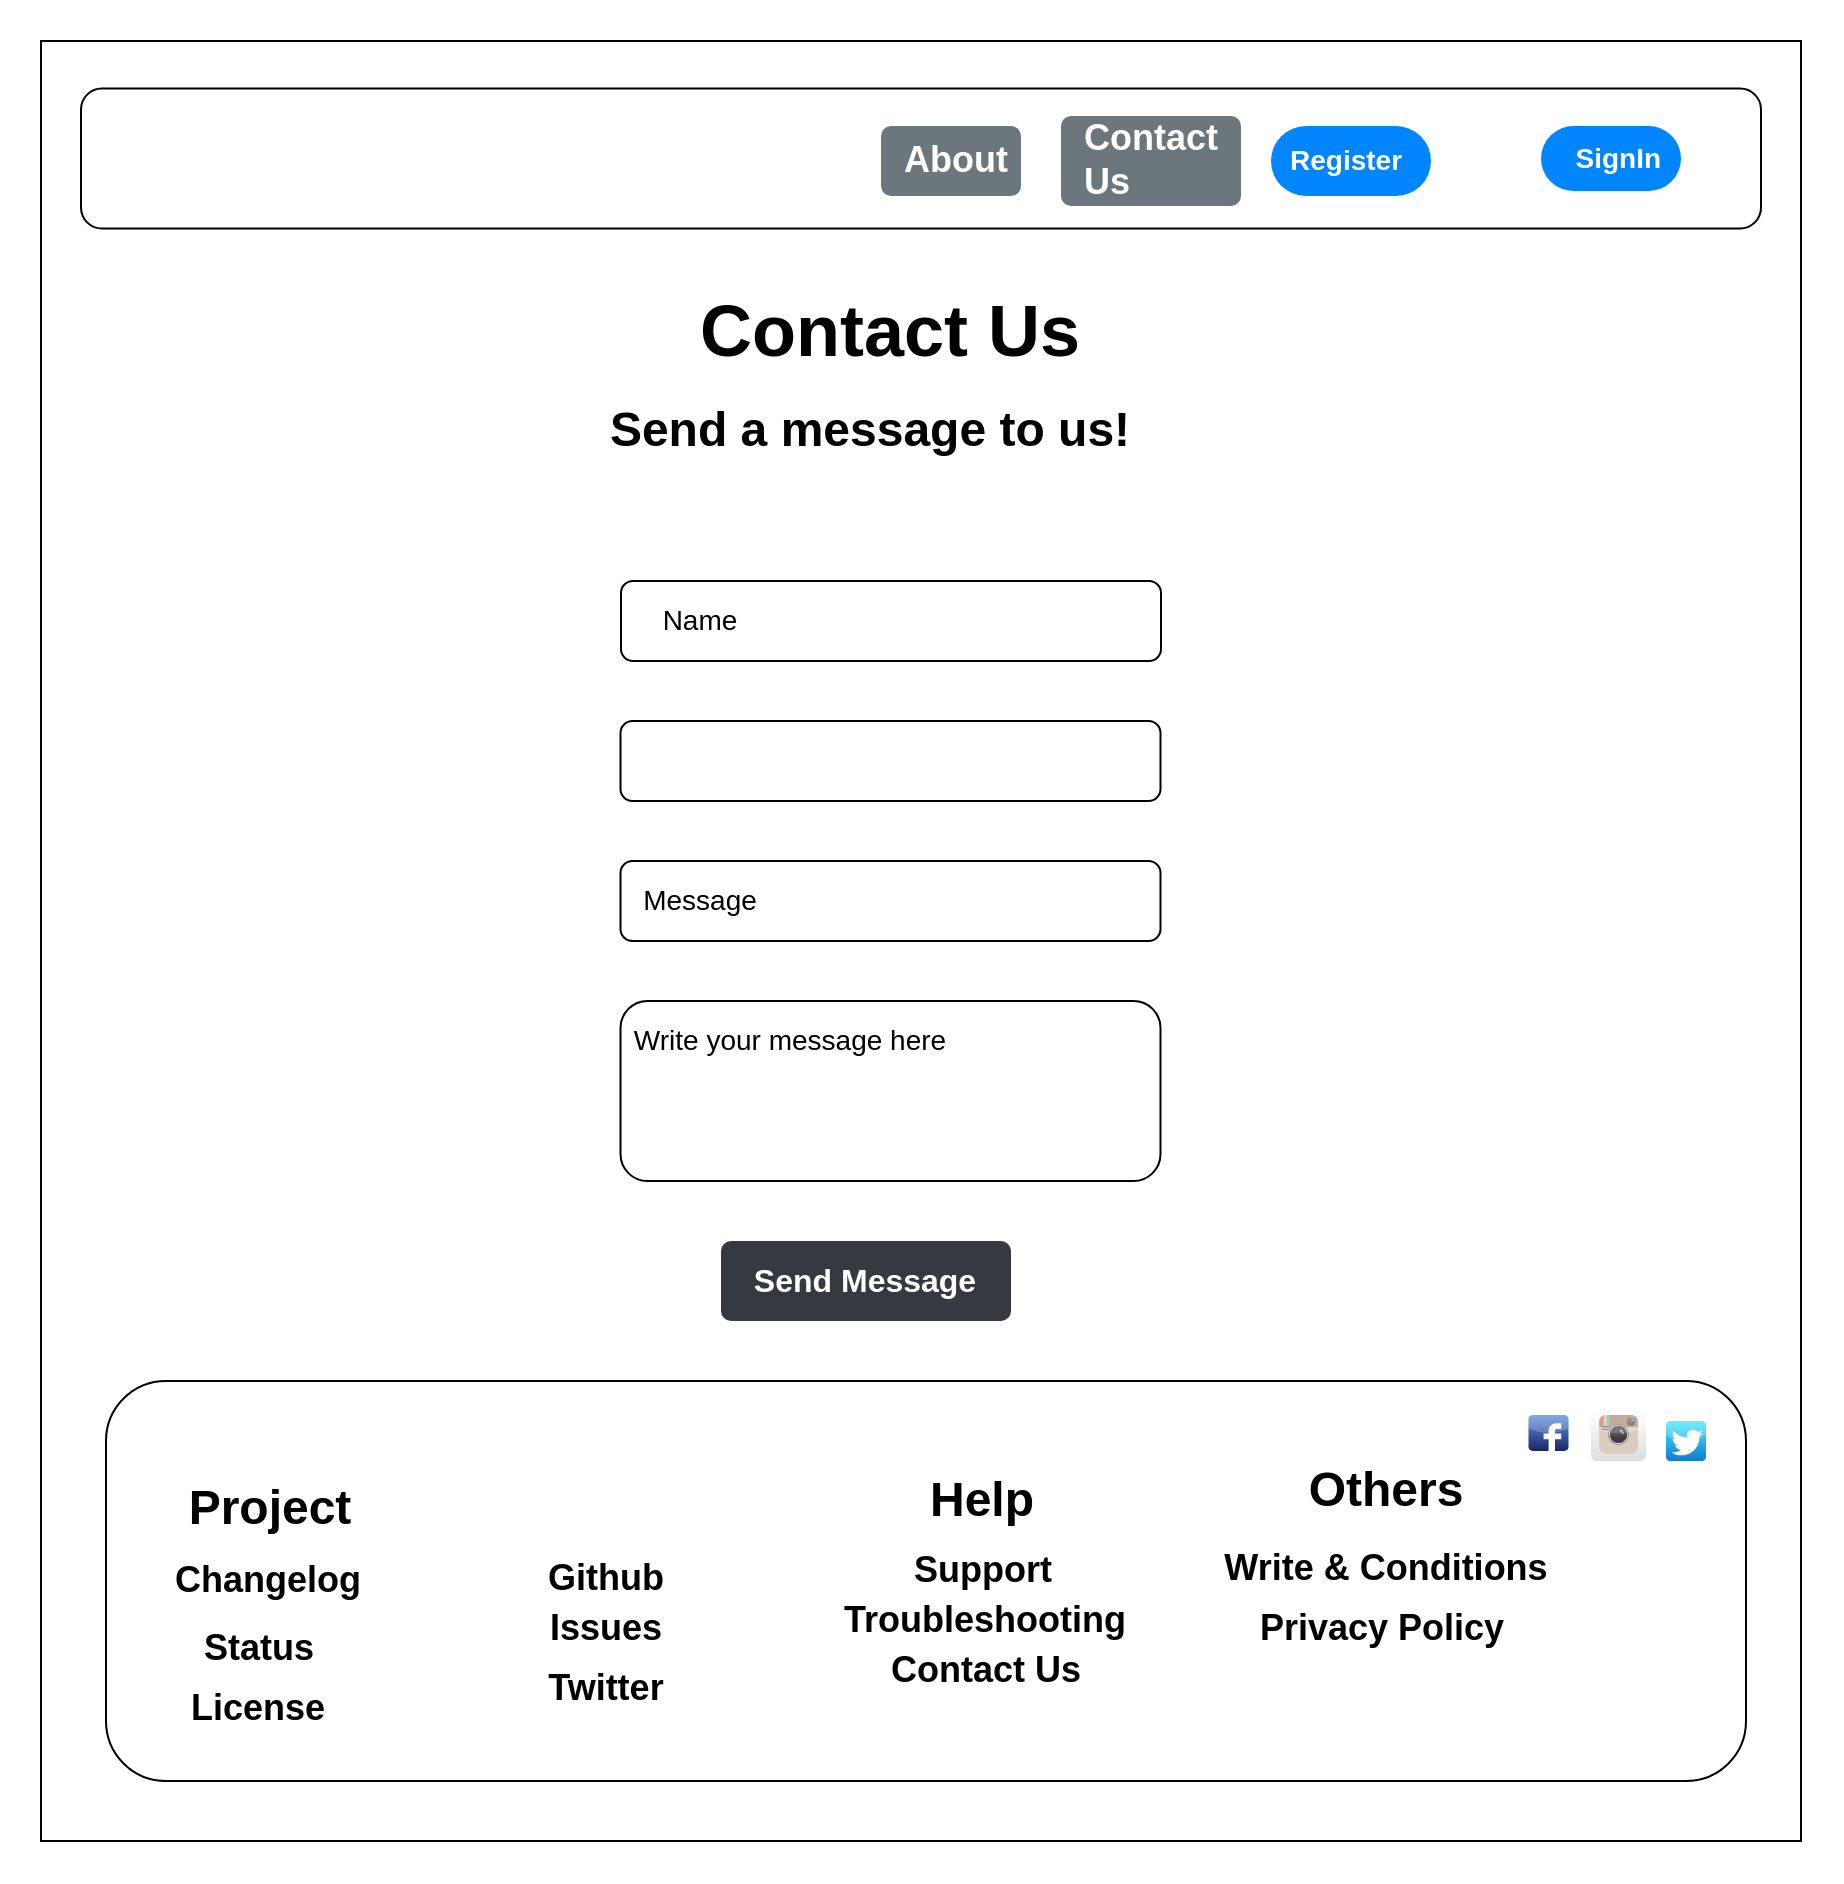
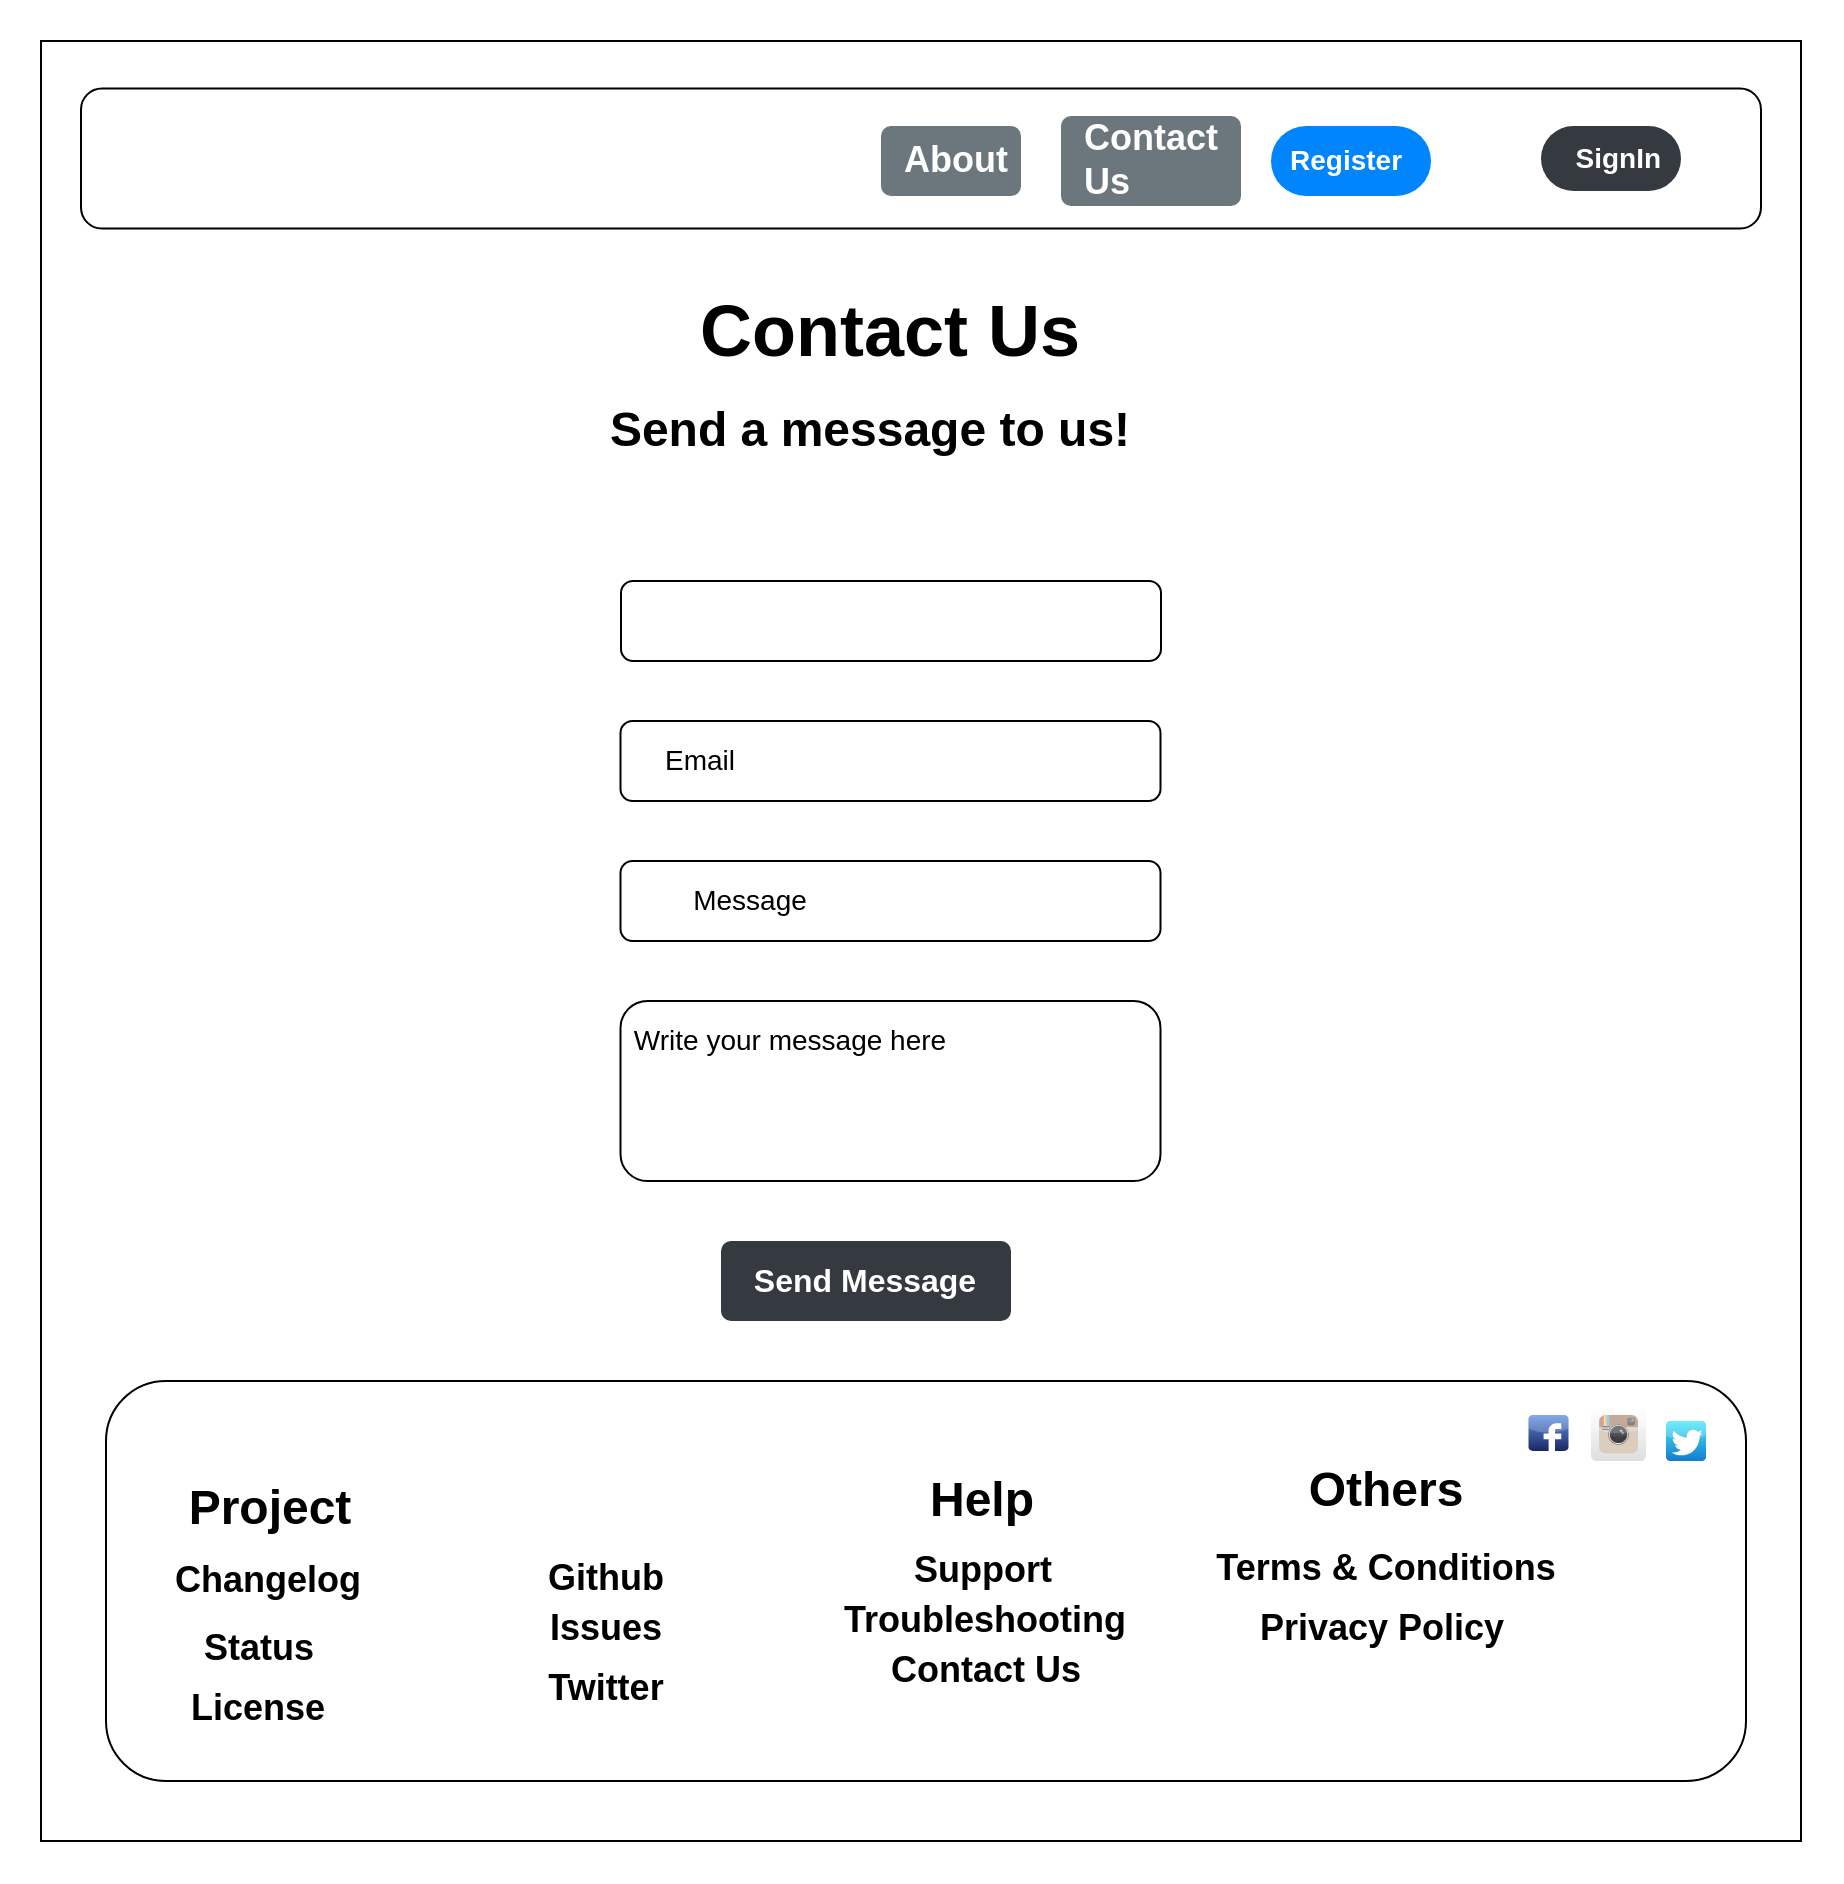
(1611, 159) -> (1611, 159)
(701, 621) -> none
none -> (701, 761)
(701, 901) -> (751, 901)
(1387, 1569) -> (1387, 1569)
